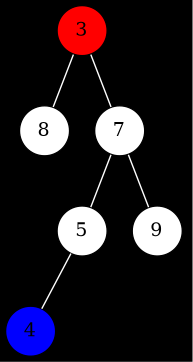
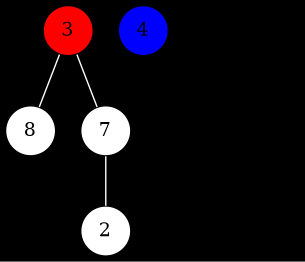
(82, 231) -> none
(157, 231) -> (106, 231)
